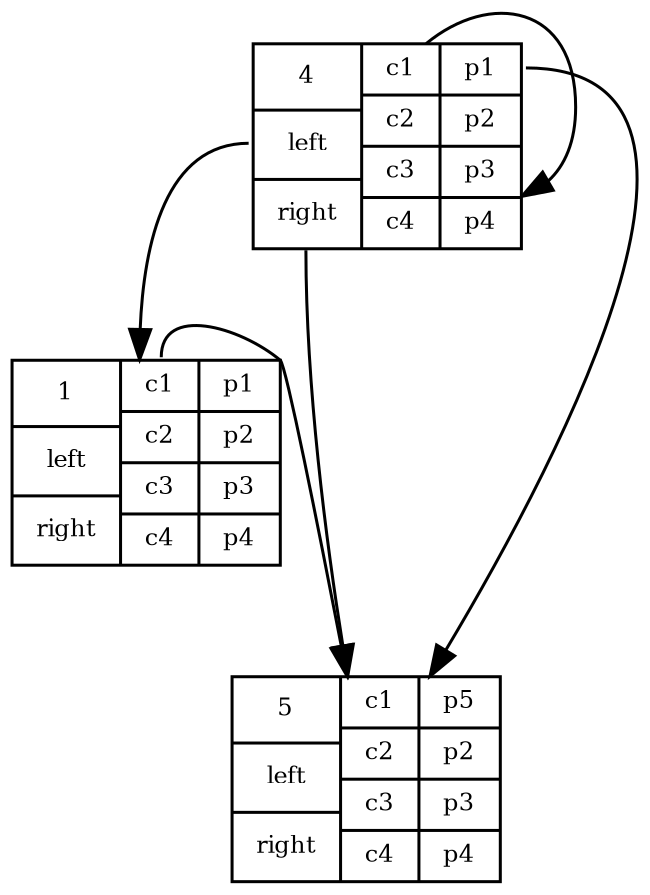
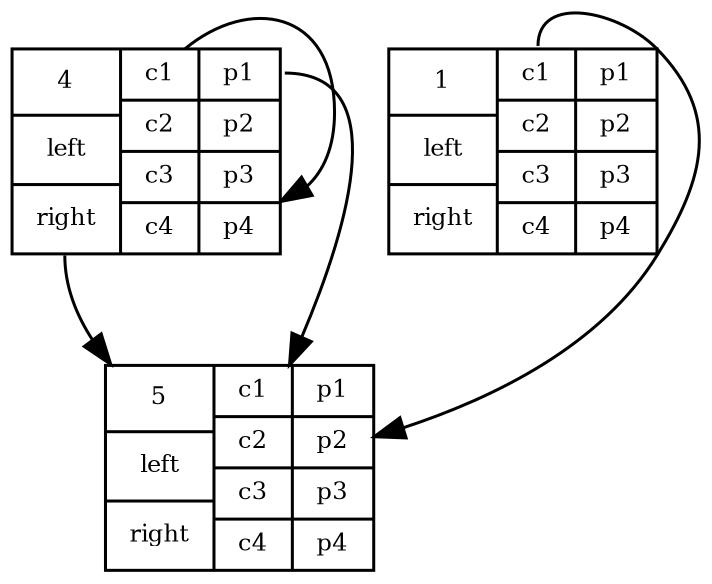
(161, 213) -> none
(460, 701) -> (333, 390)
